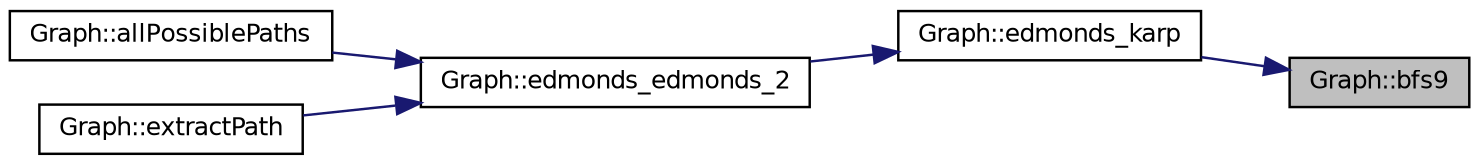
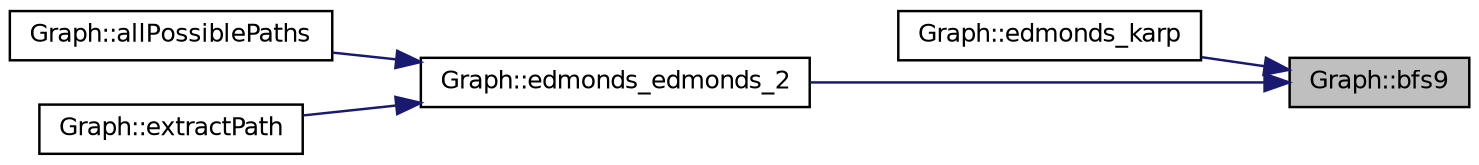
(842, 58) -> (1037, 82)
